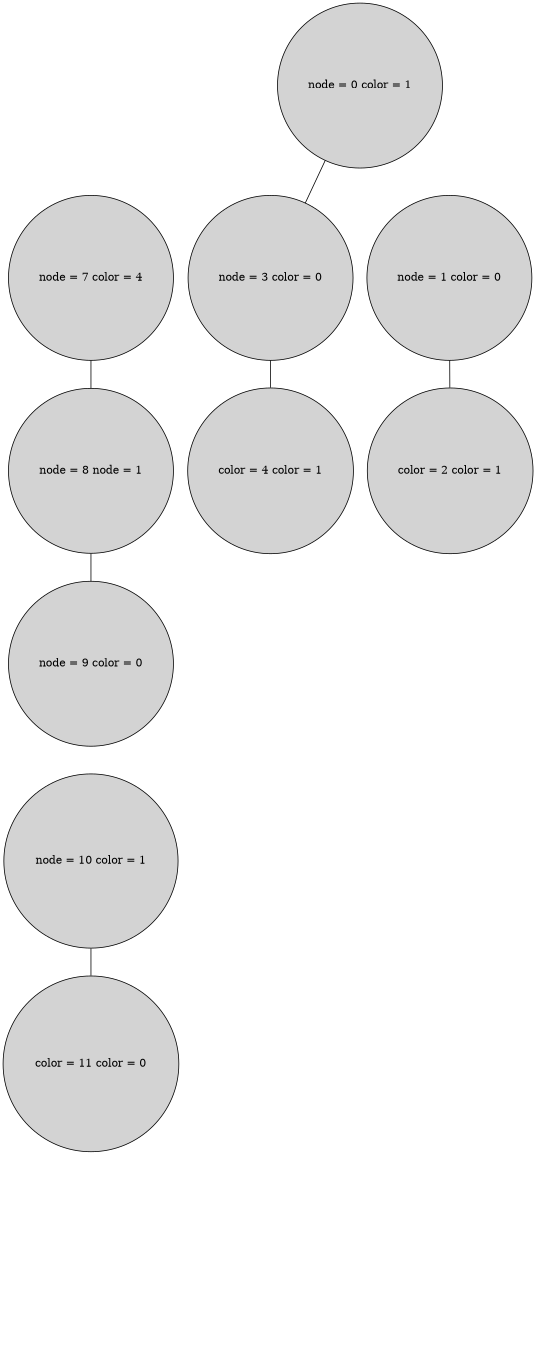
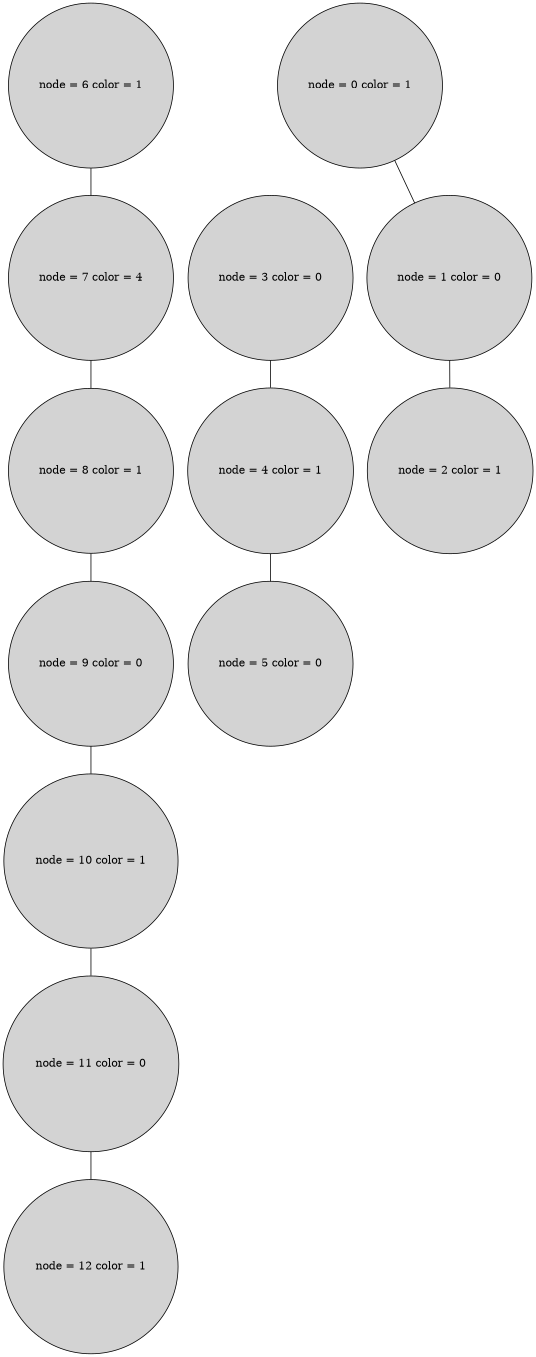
none -> (91, 86)
(315, 182) -> (405, 182)
(91, 471) -> (91, 471)
(271, 471) -> (271, 471)
(450, 471) -> (450, 471)
none -> (271, 664)
none -> (91, 760)
(91, 1064) -> (91, 1064)
none -> (91, 1267)
